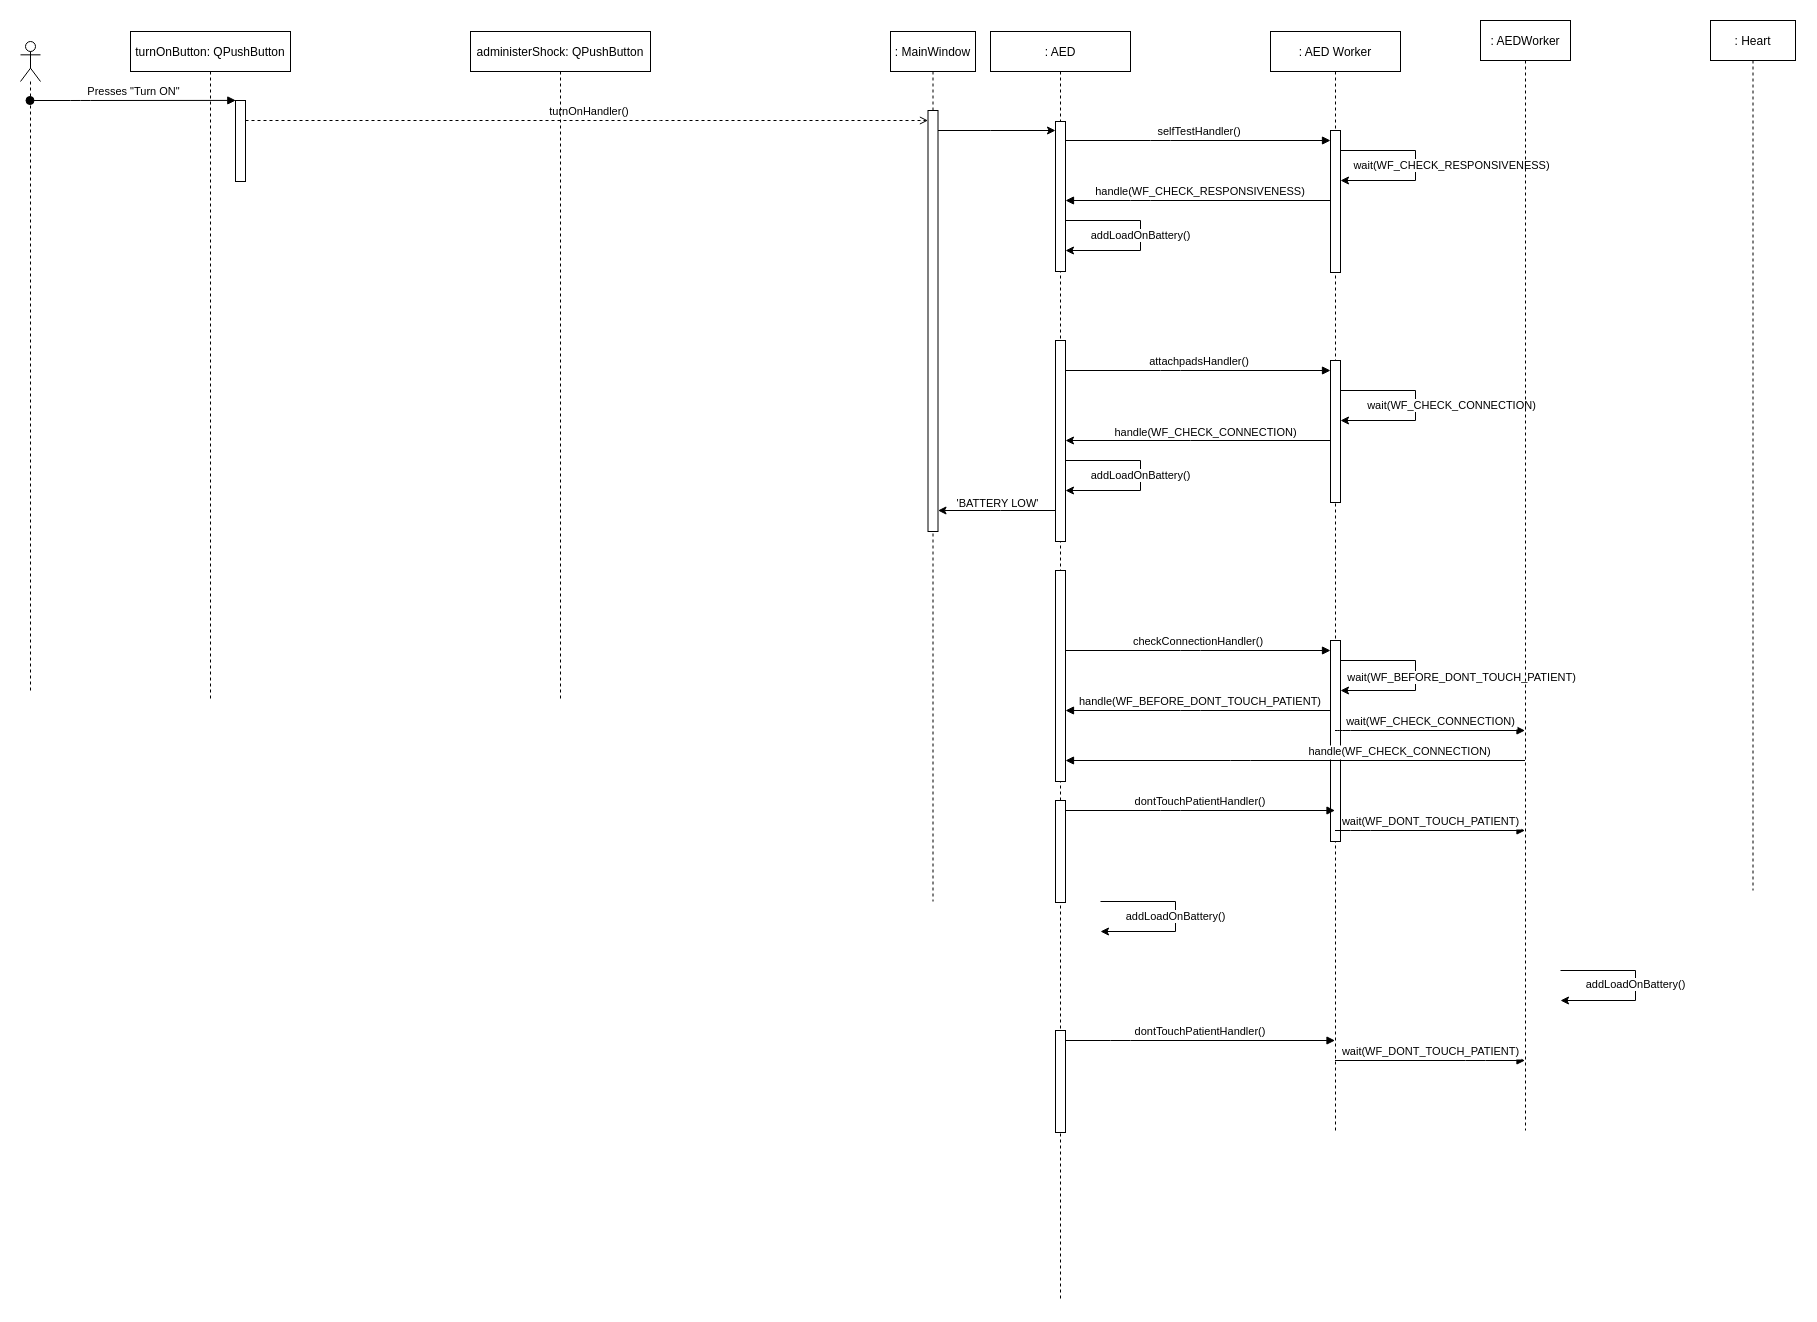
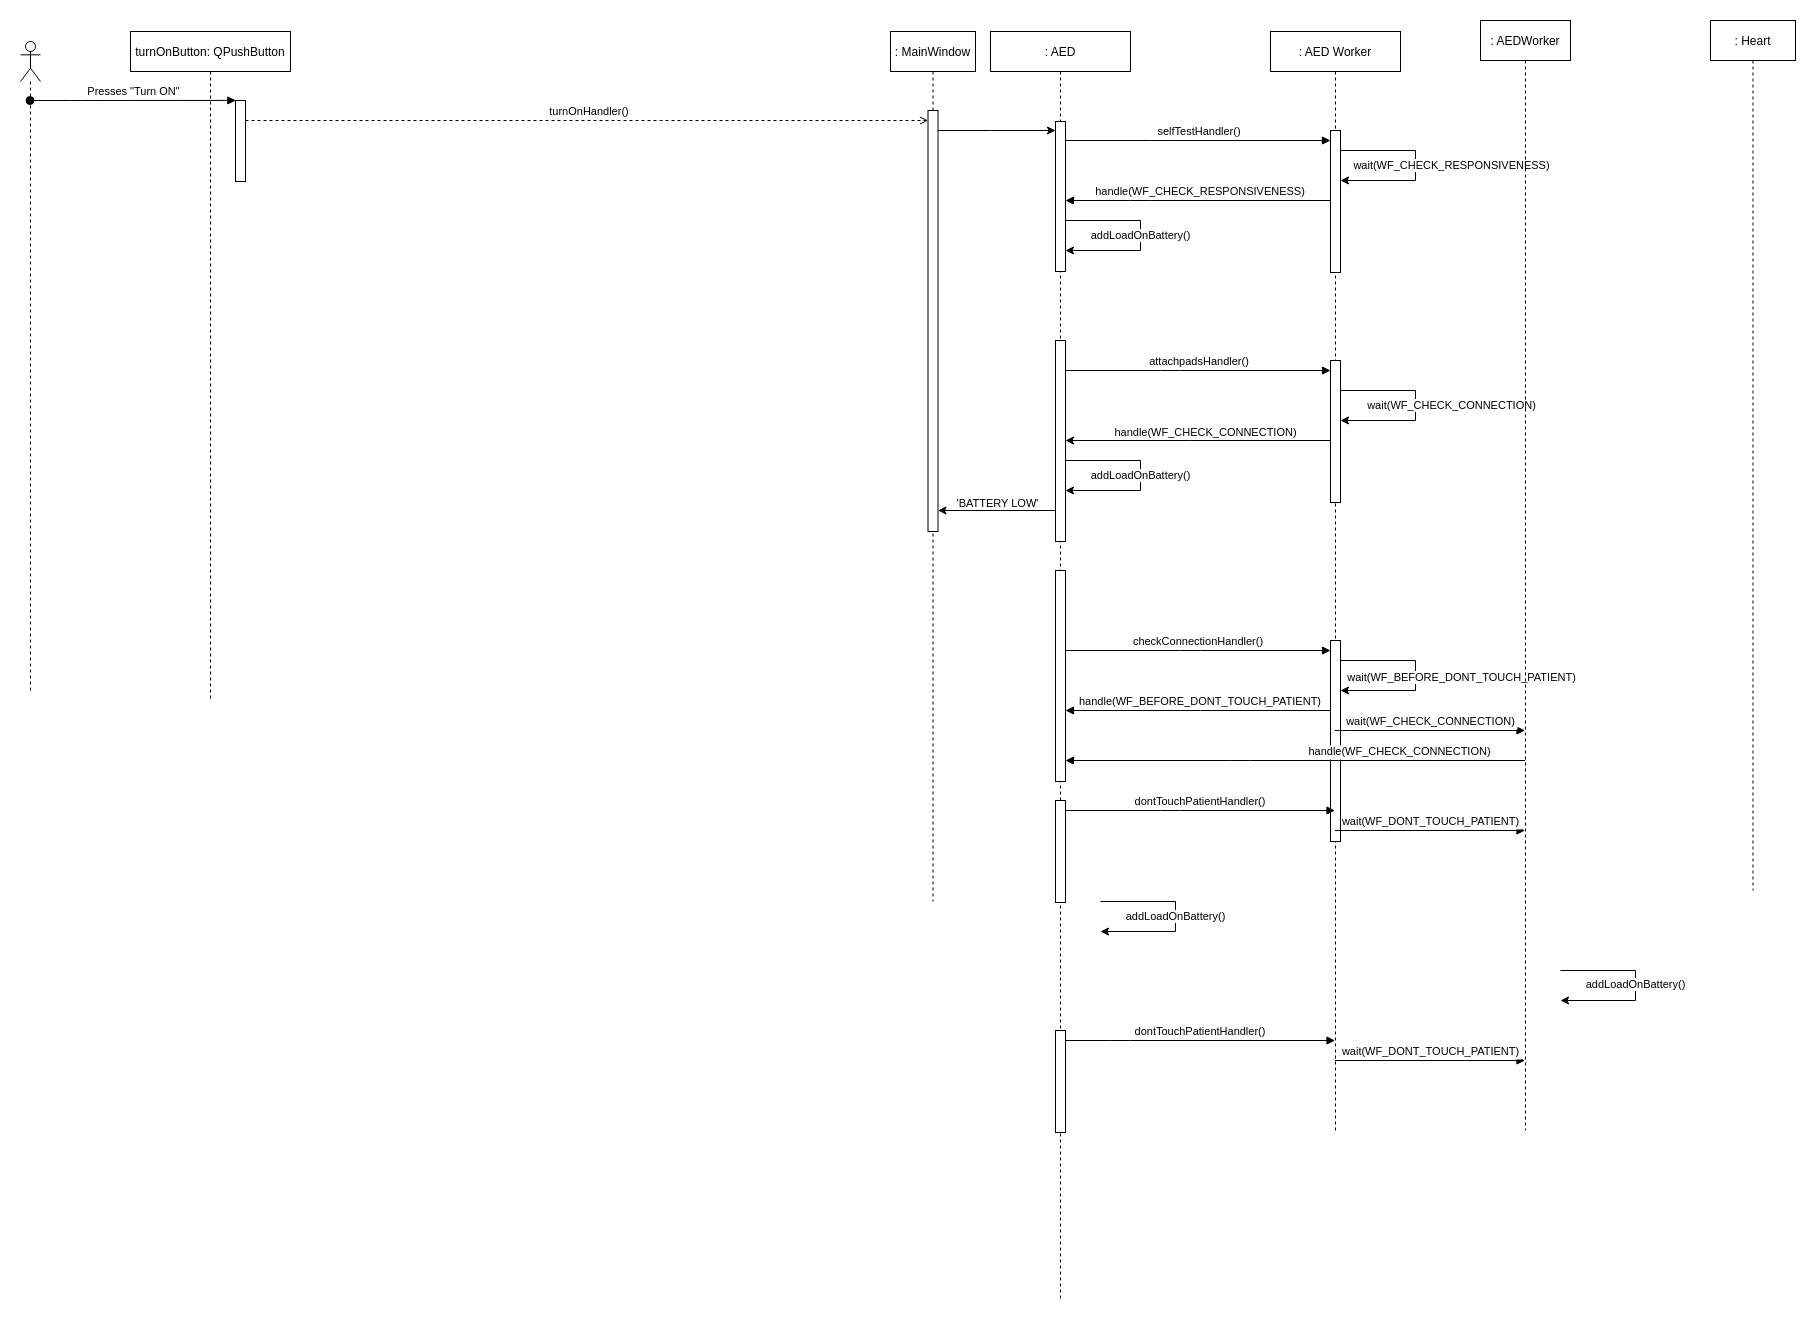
(561, 366) -> none
